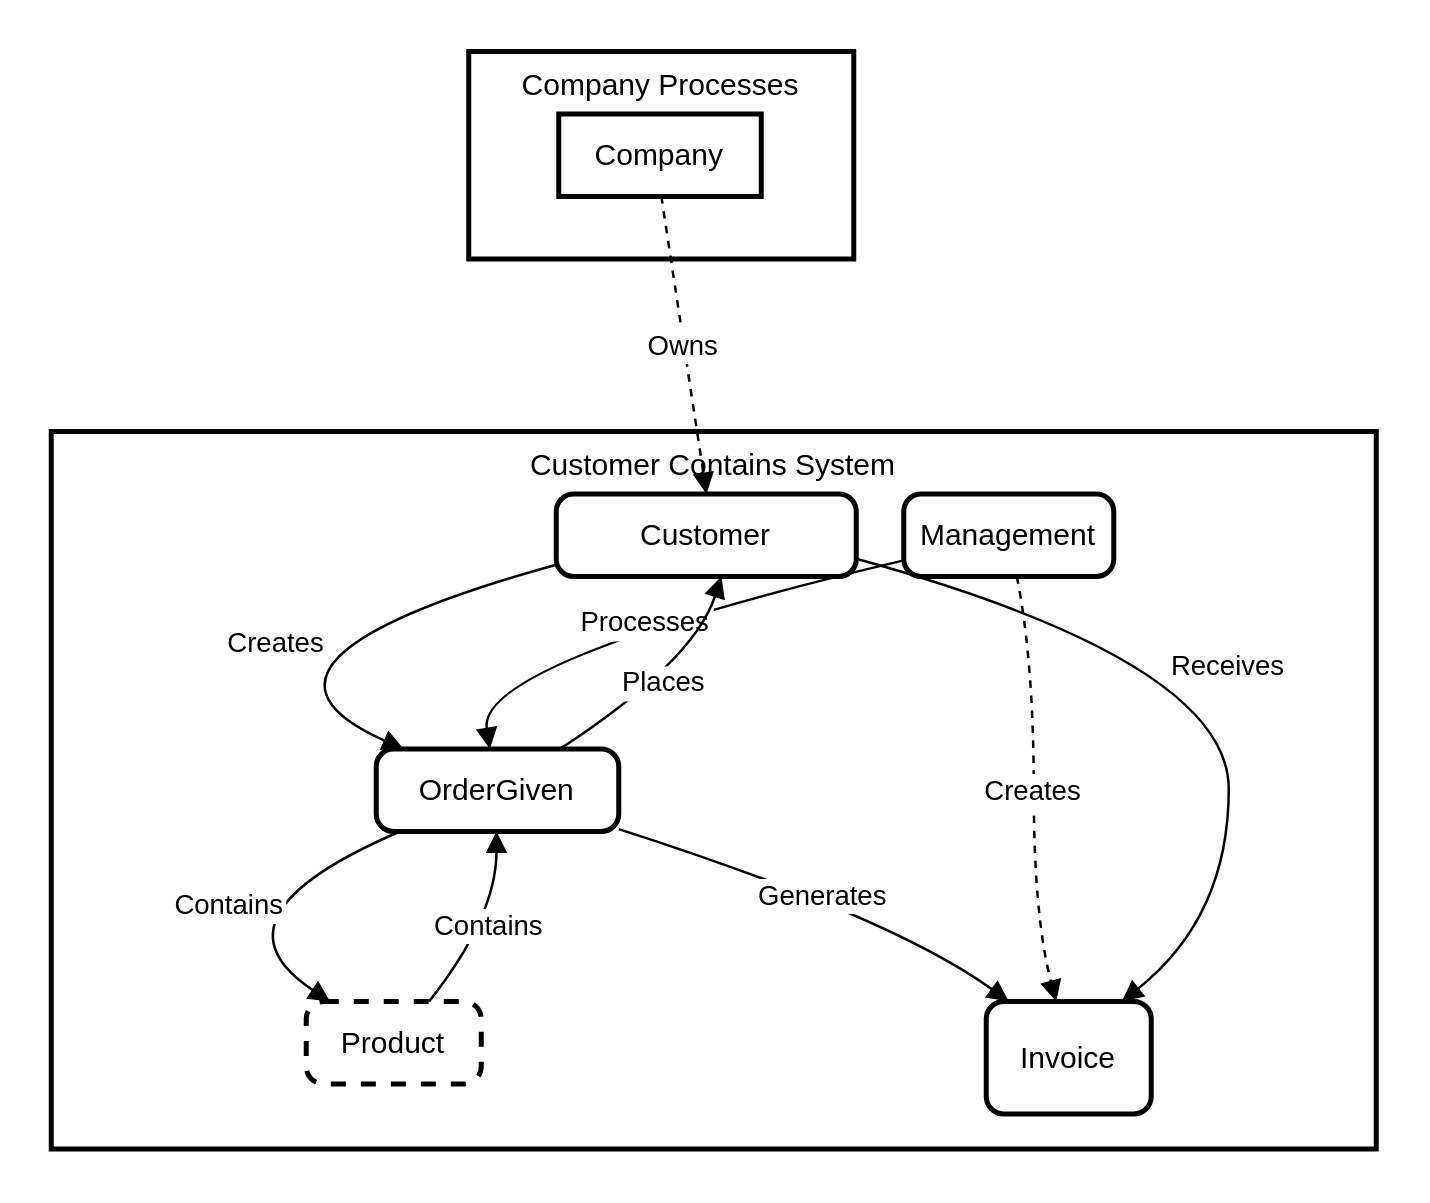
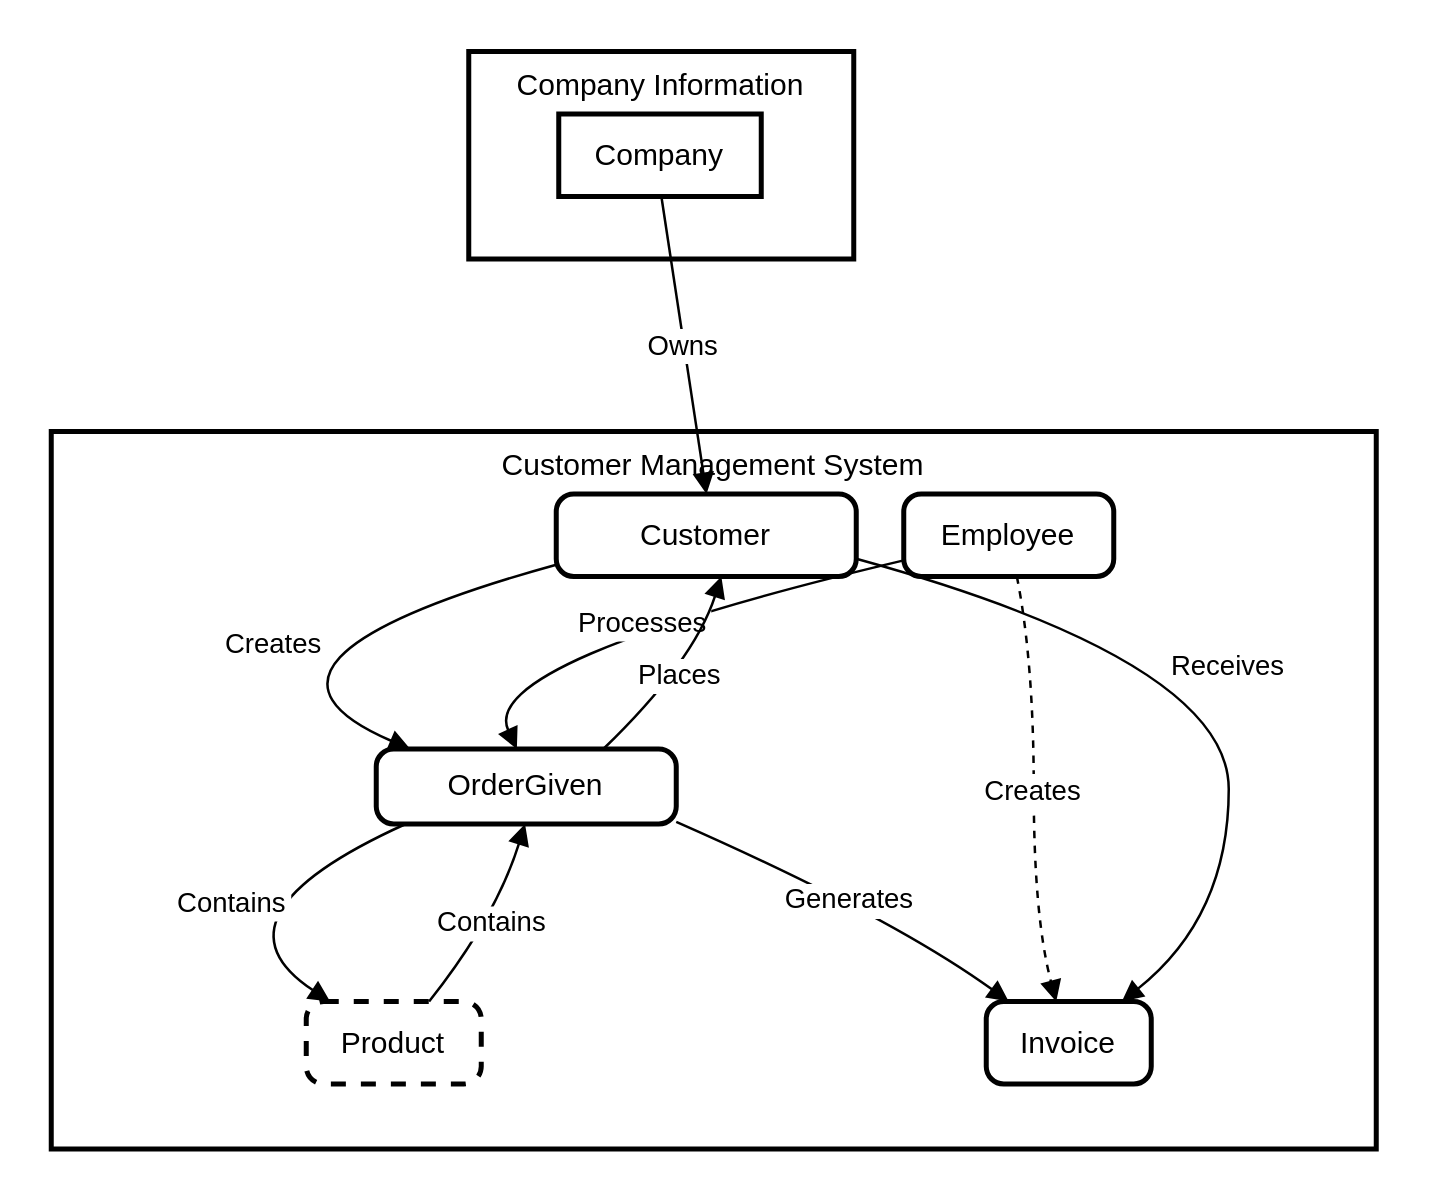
(661, 87) -> (661, 87)
(672, 266) -> (672, 266)
(714, 467) -> (714, 467)
(1009, 536) -> (1009, 536)
(498, 790) -> (526, 786)
(1069, 1058) -> (1069, 1043)
